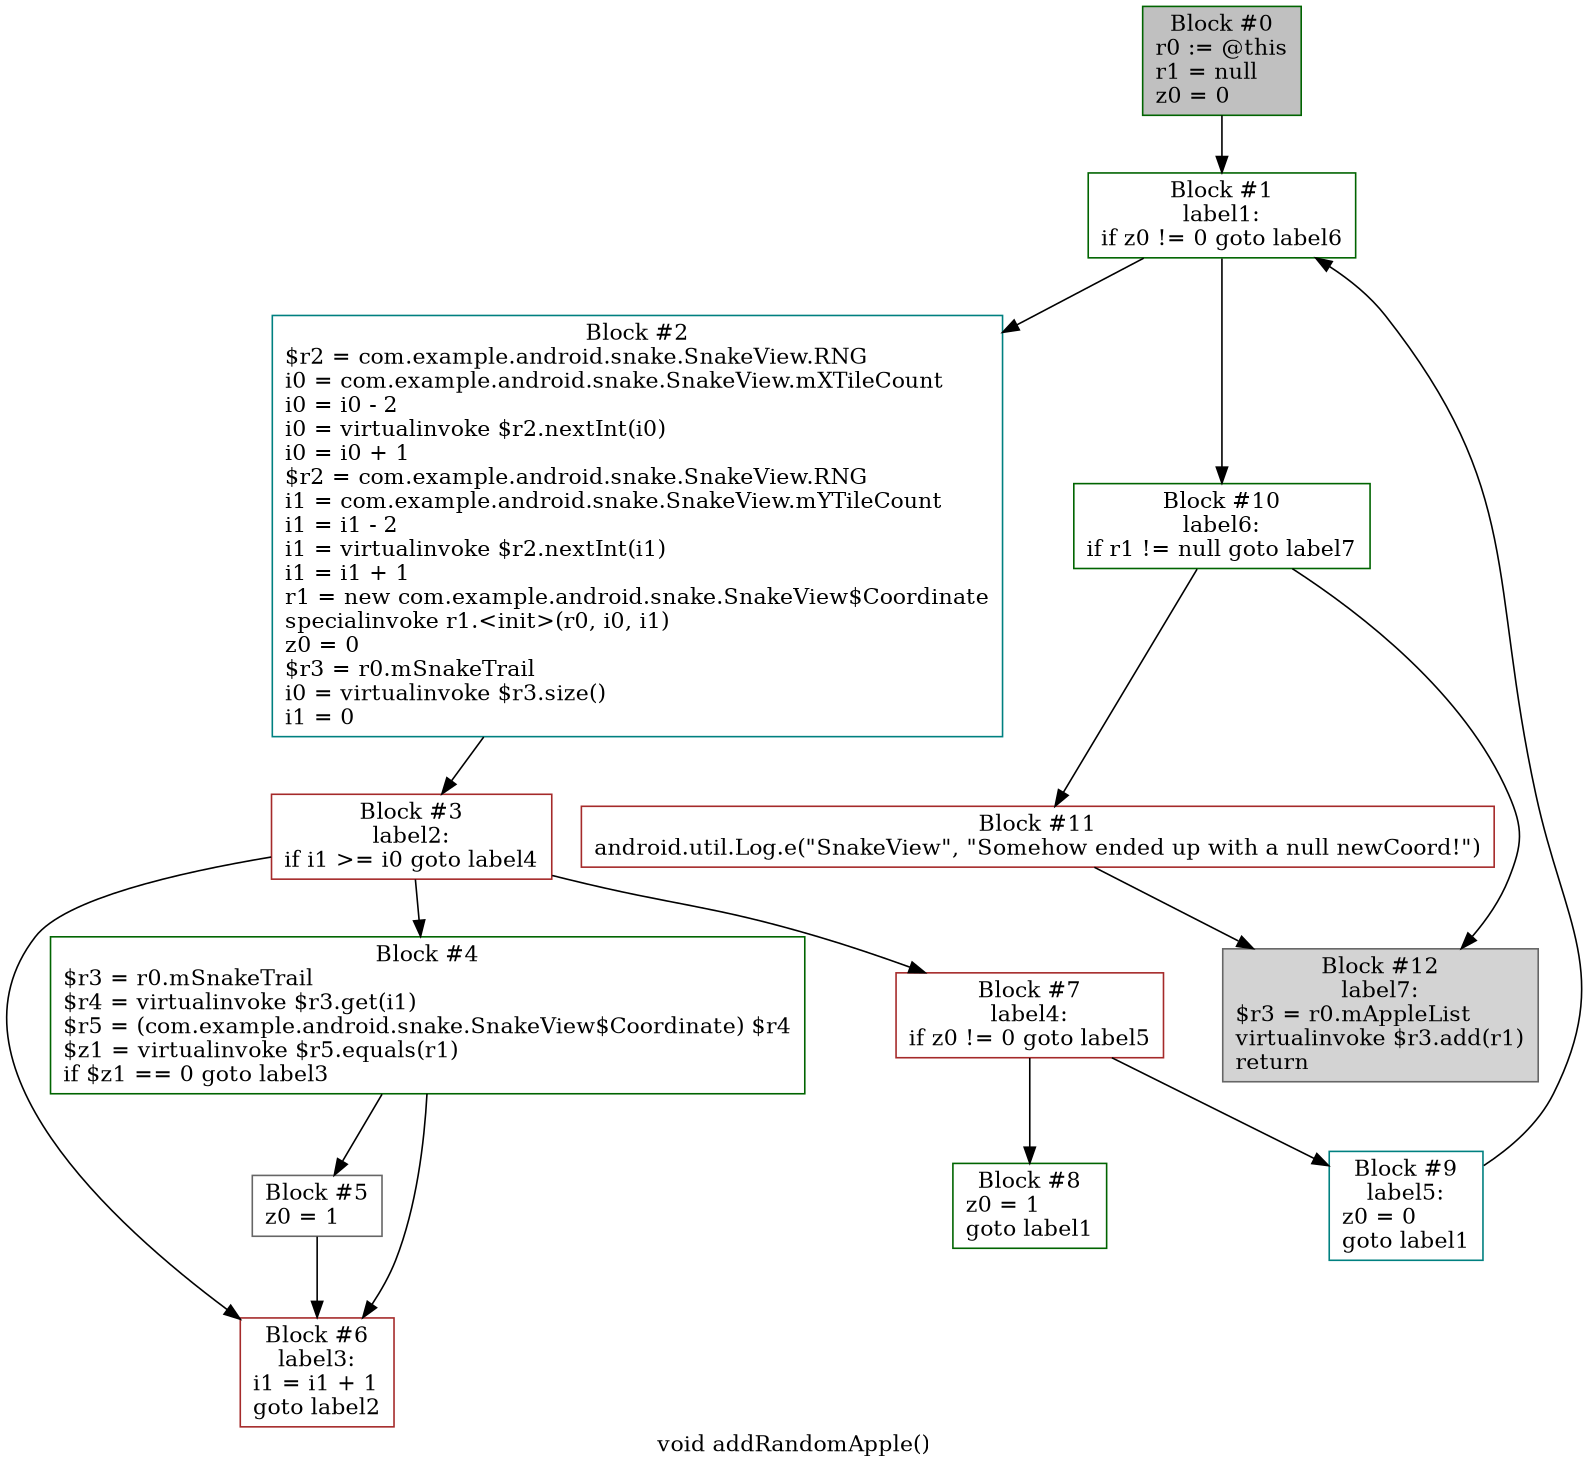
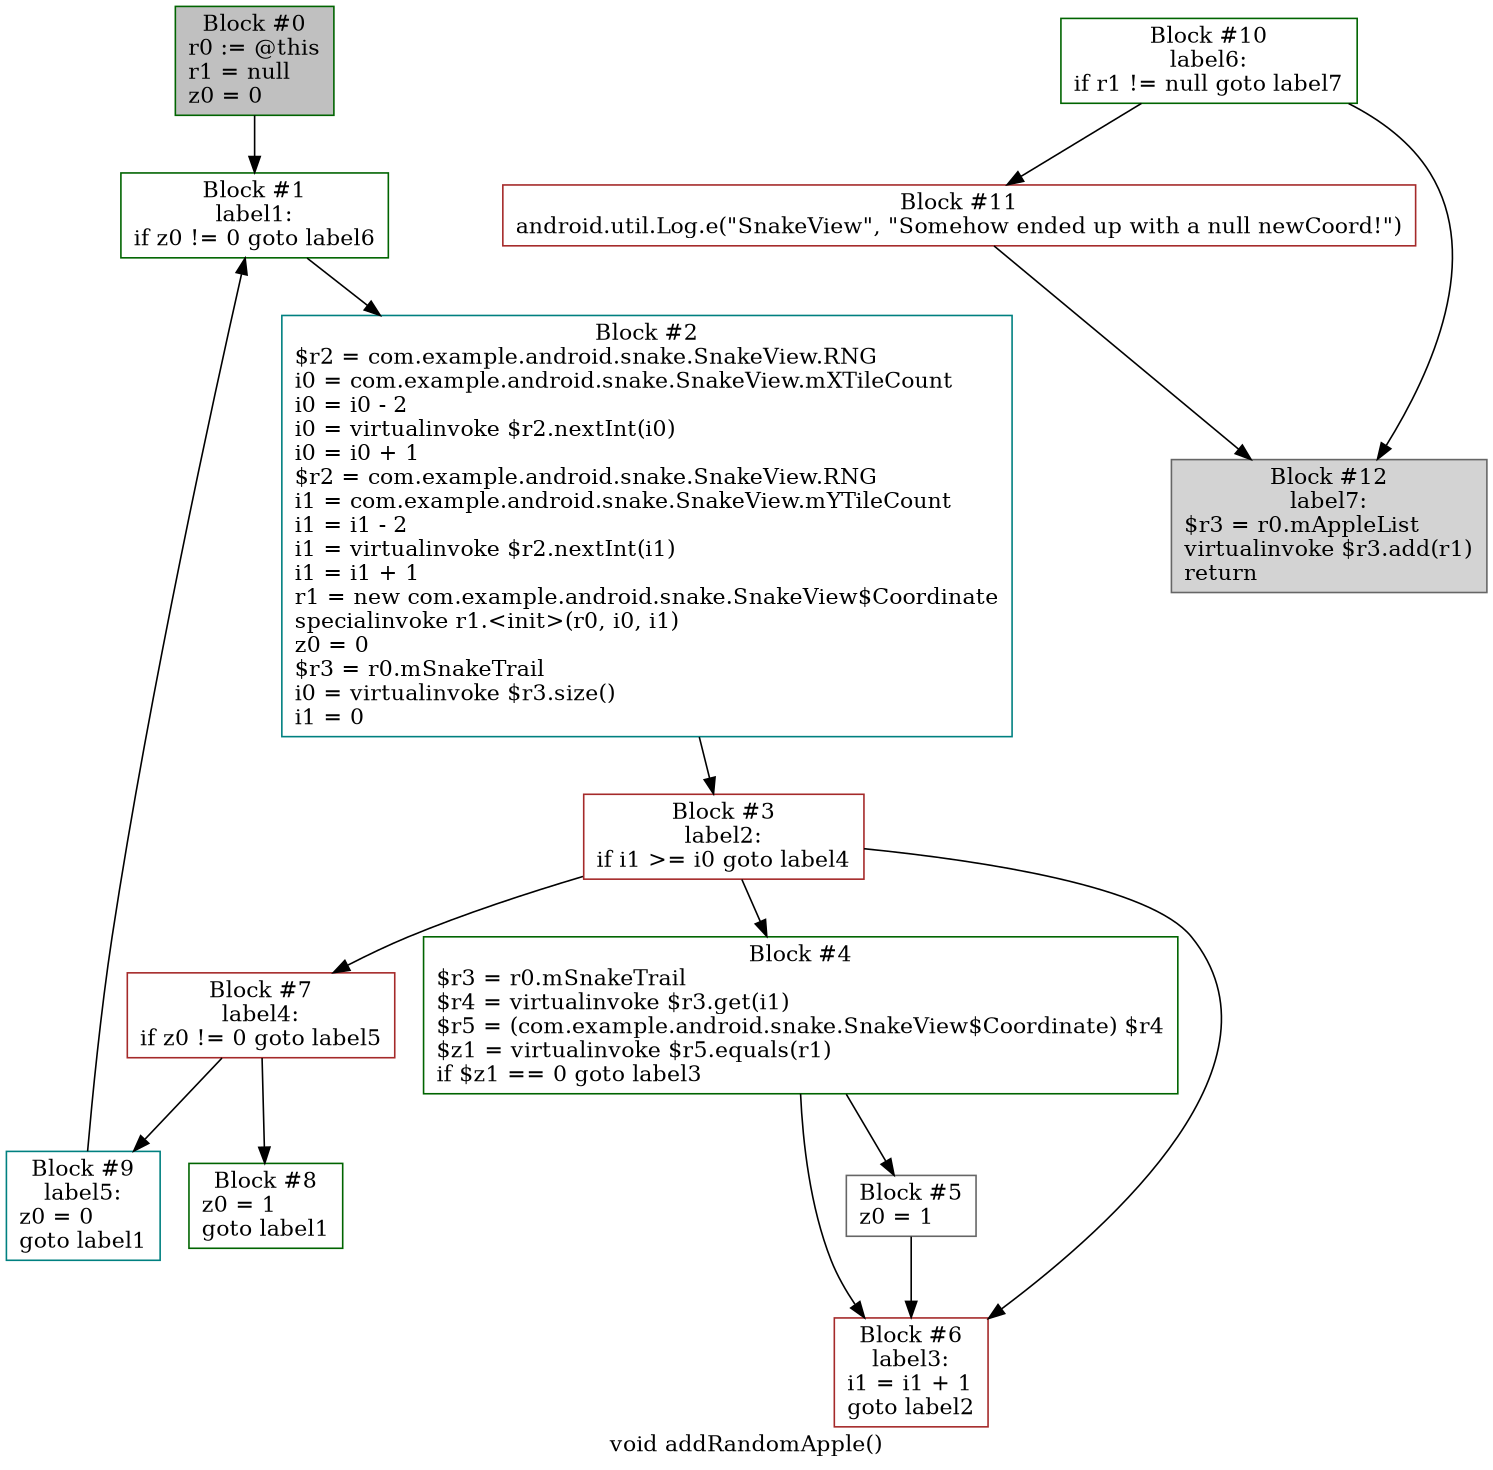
(1222, 363) -> none
